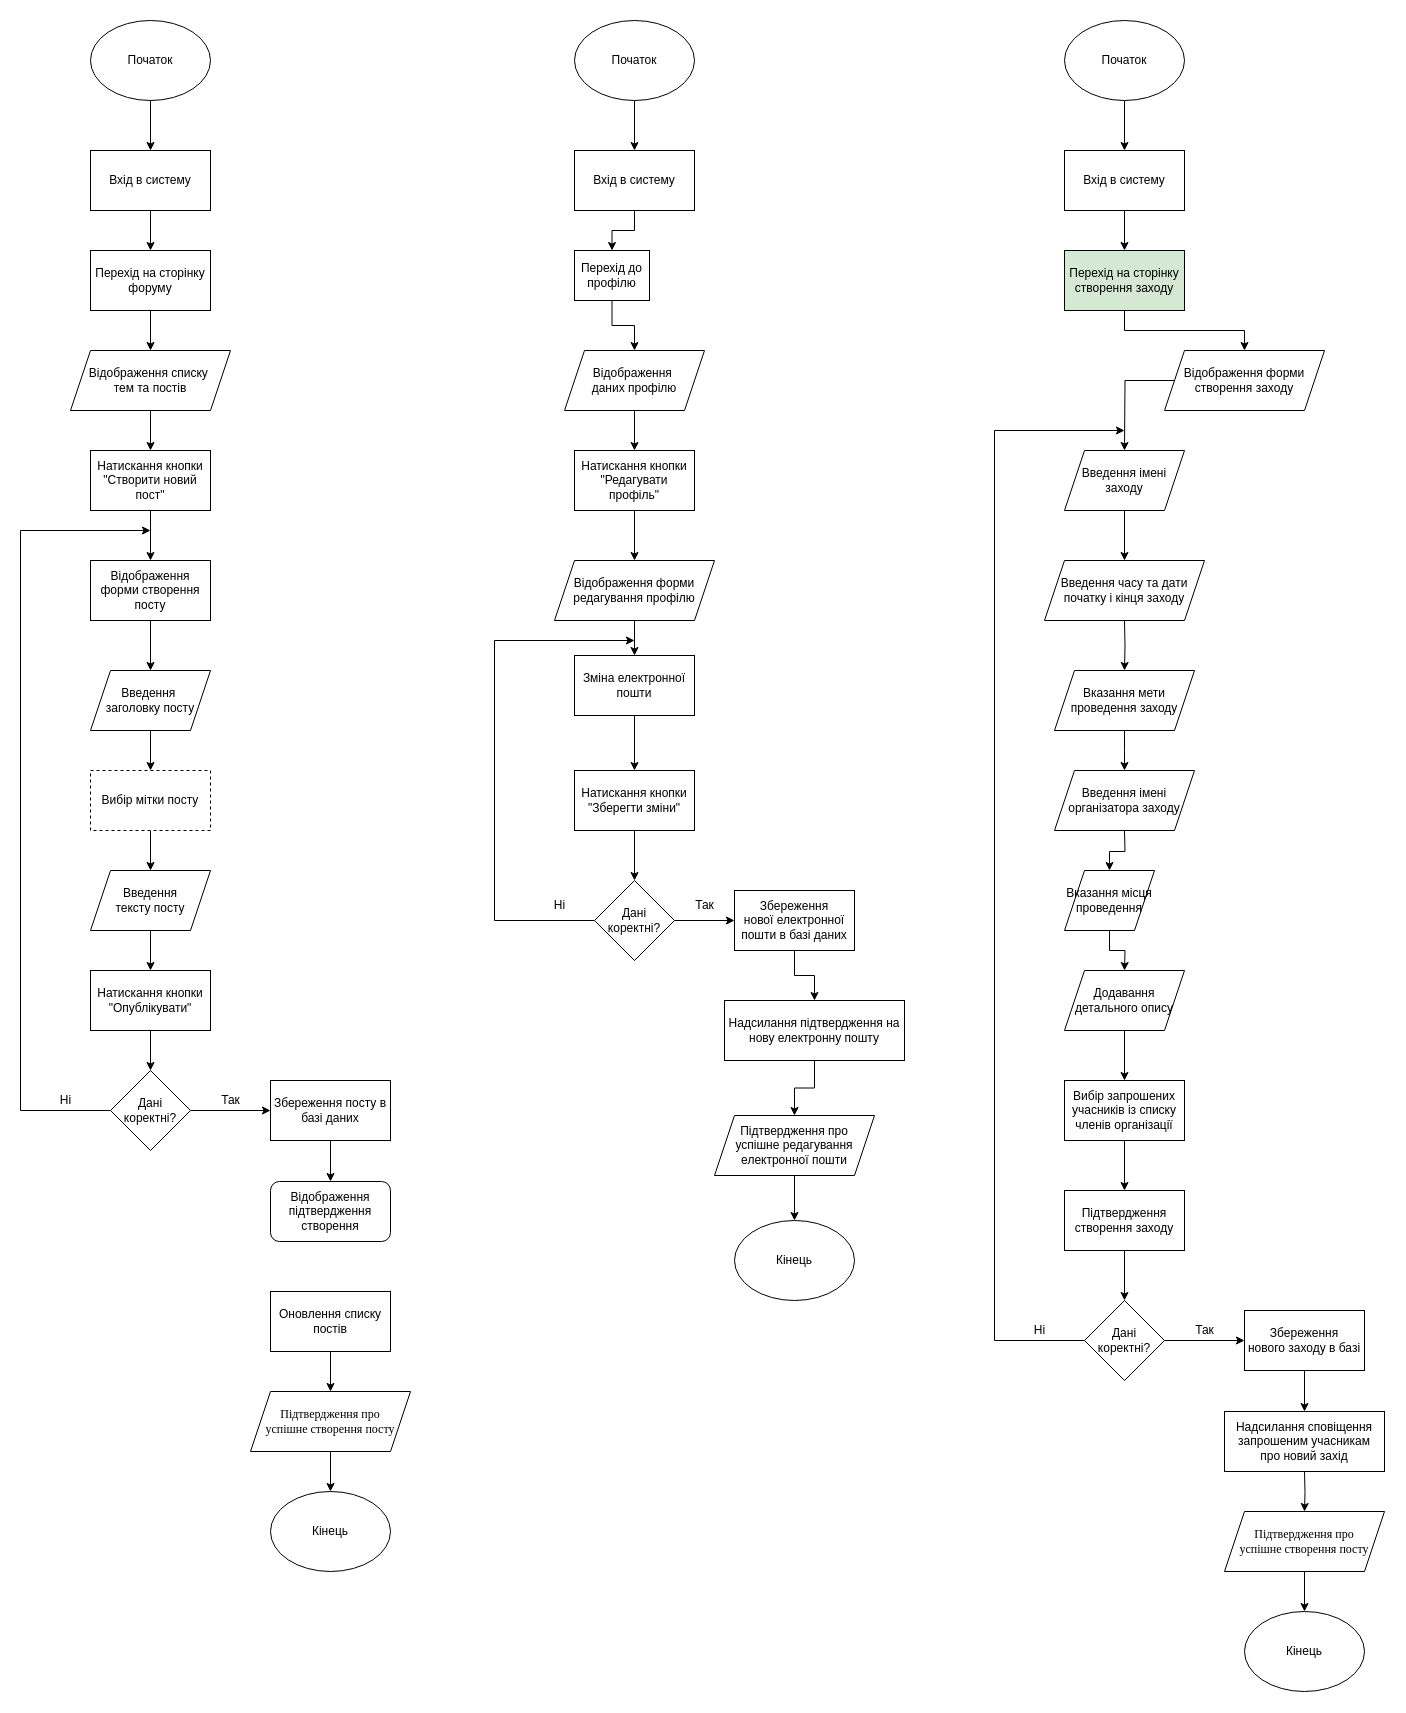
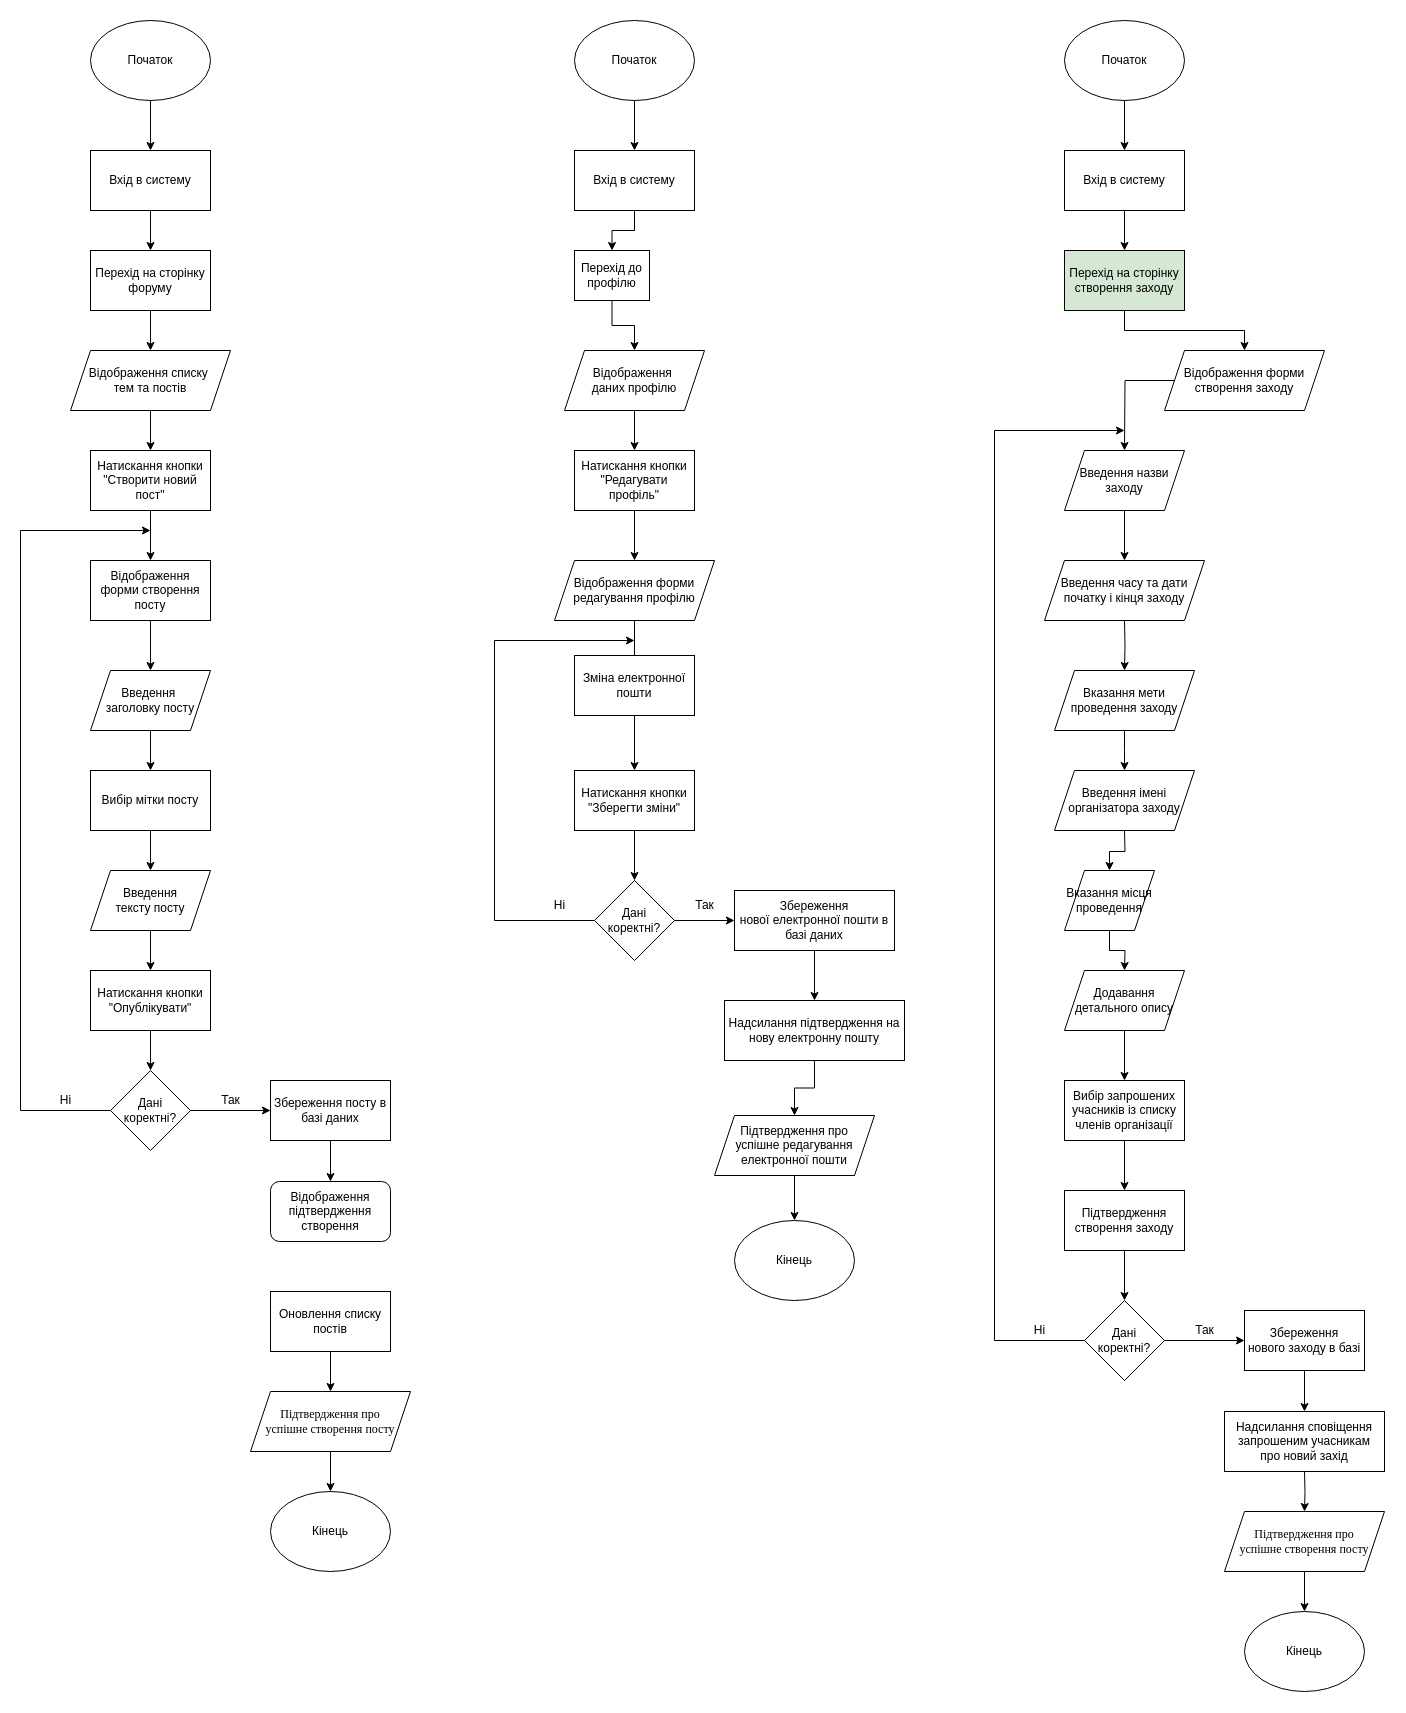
(1125, 481) -> (1125, 481)
(635, 647) -> (635, 650)
(151, 801) -> (151, 801)
(795, 921) -> (815, 921)
